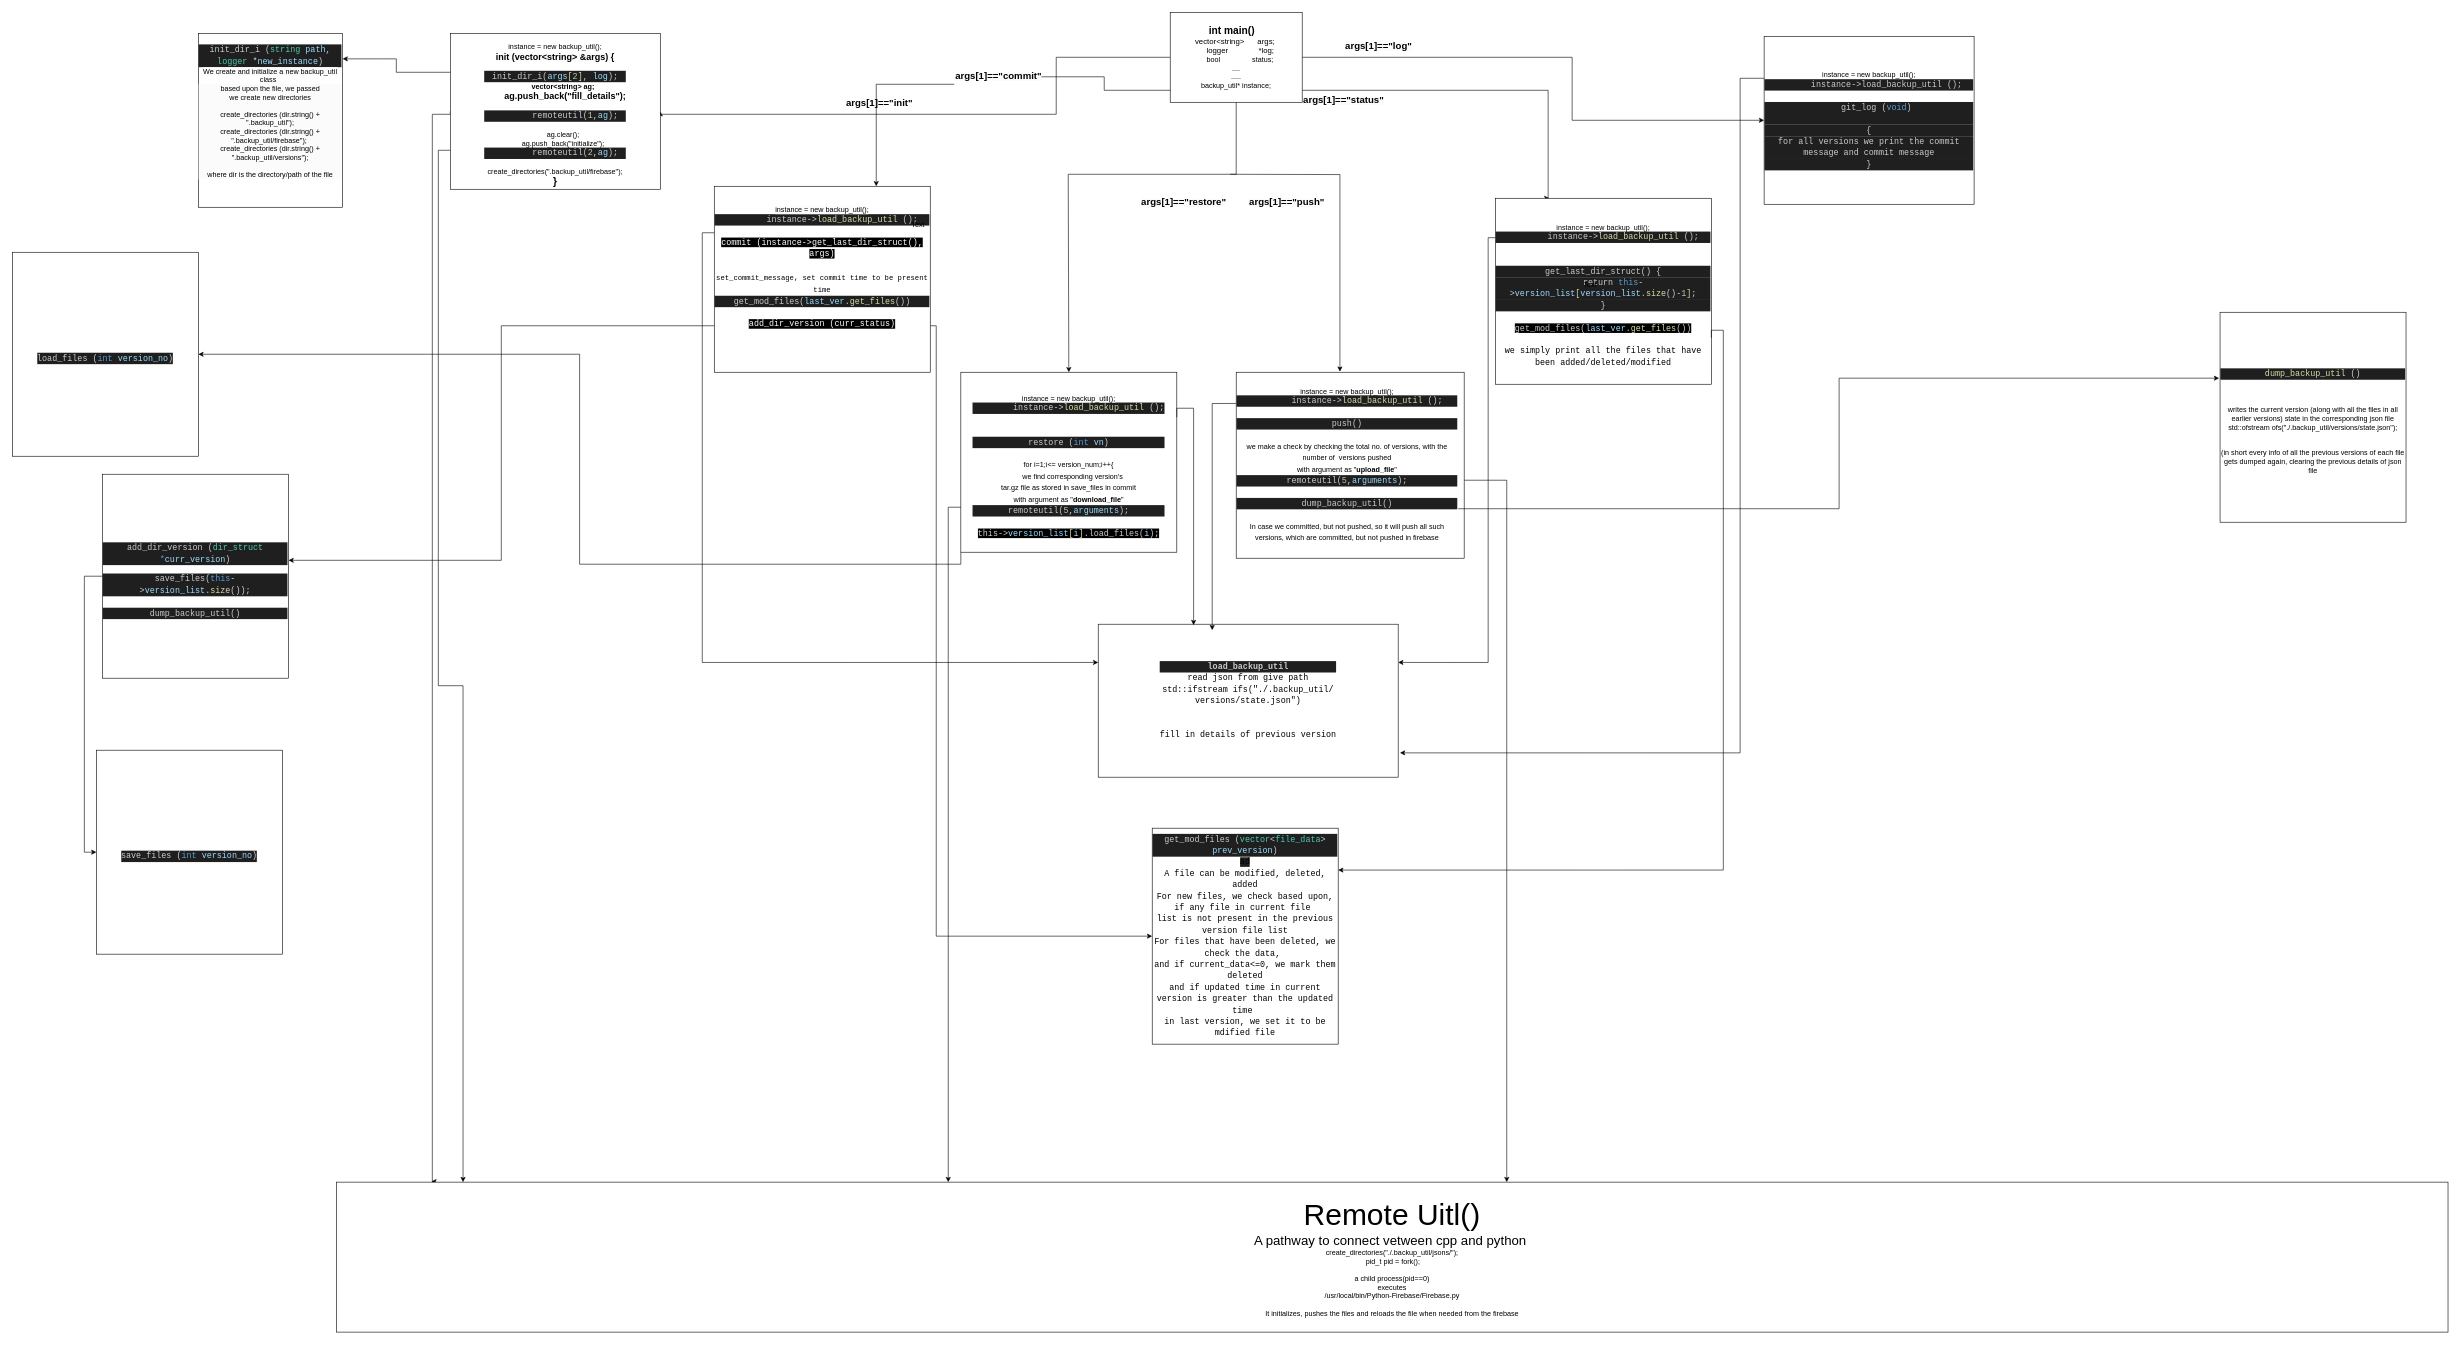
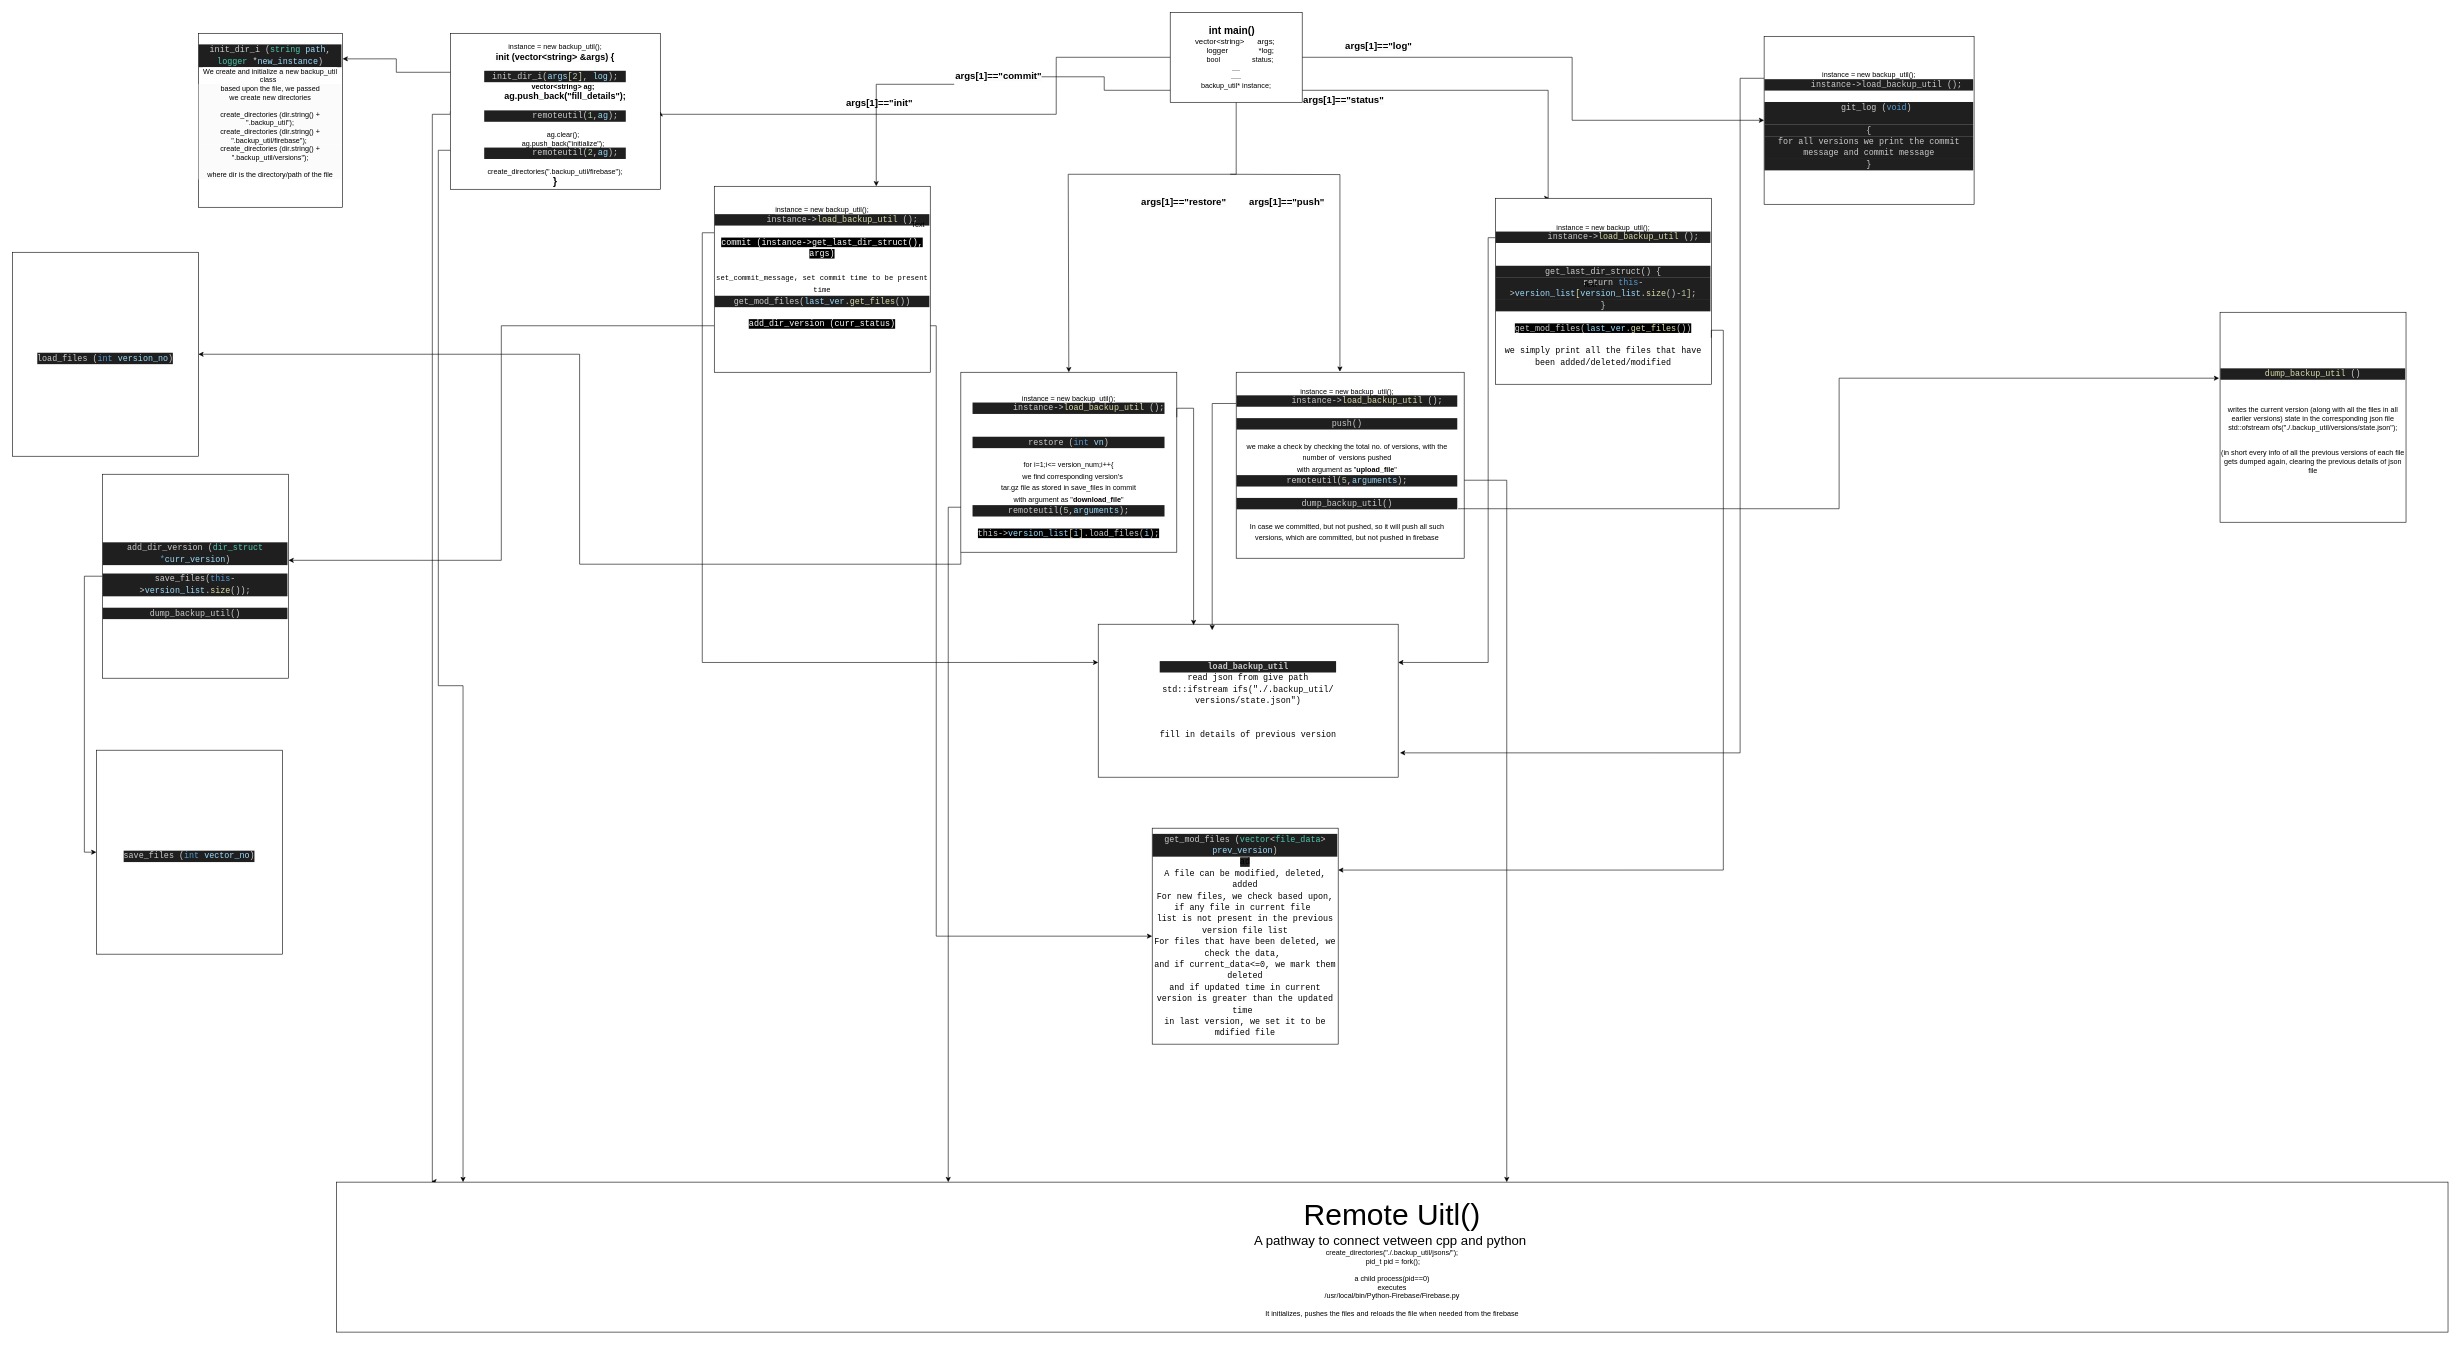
(189, 852) -> (189, 852)
